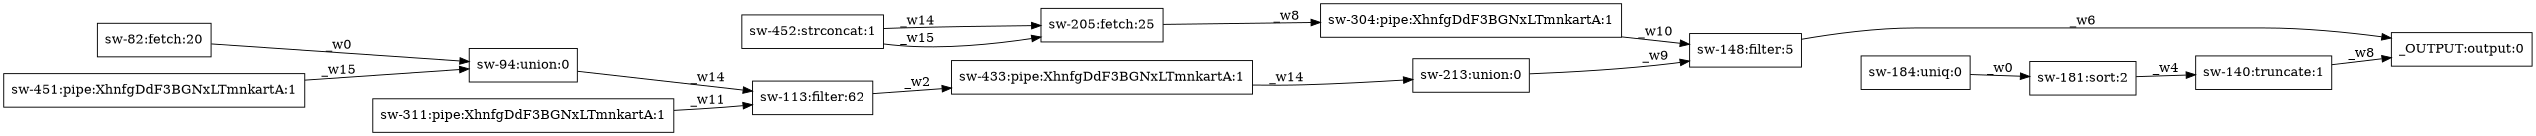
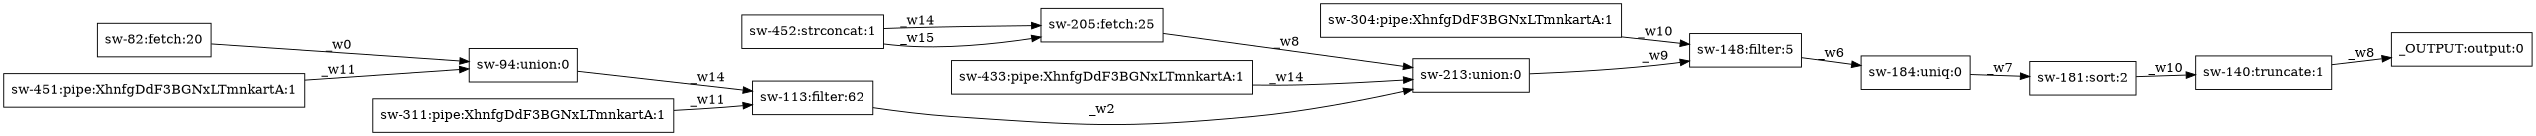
(1237, 23) -> (1283, 50)
(2091, 28) -> (1826, 61)
(2000, 68) -> (2000, 68)
(2166, 68) -> (2166, 68)
(339, 70) -> (339, 70)
(907, 91) -> (1139, 124)
